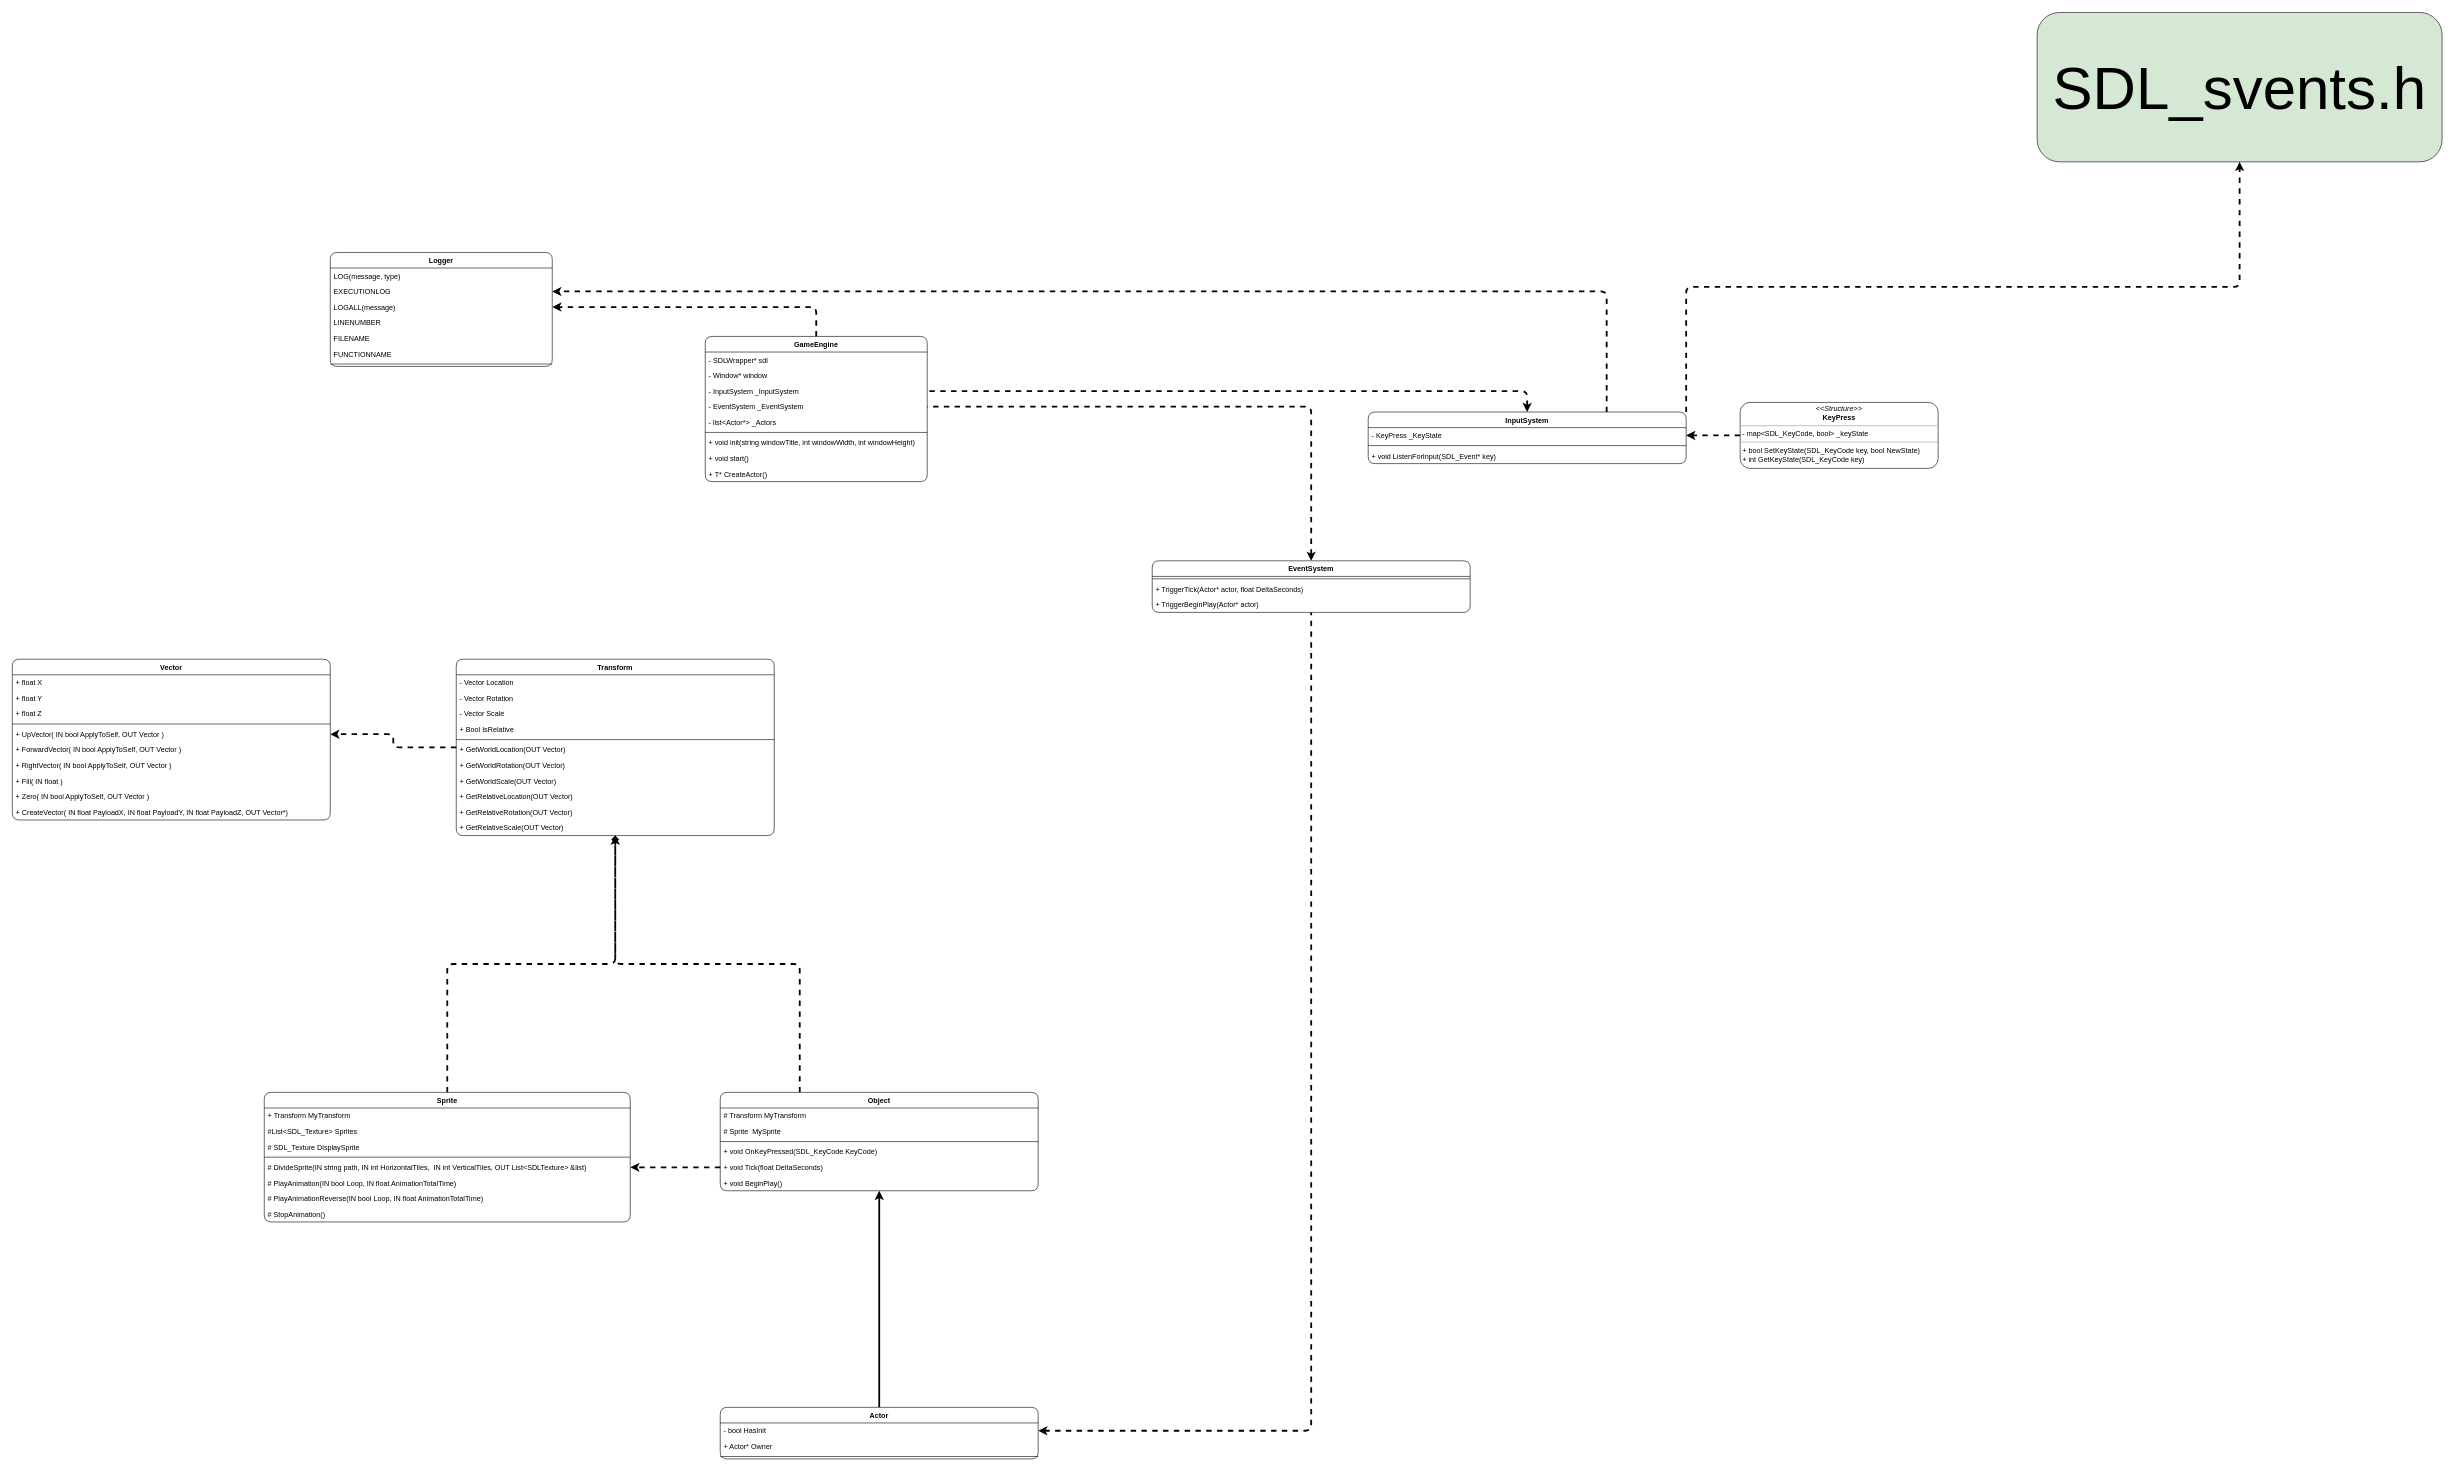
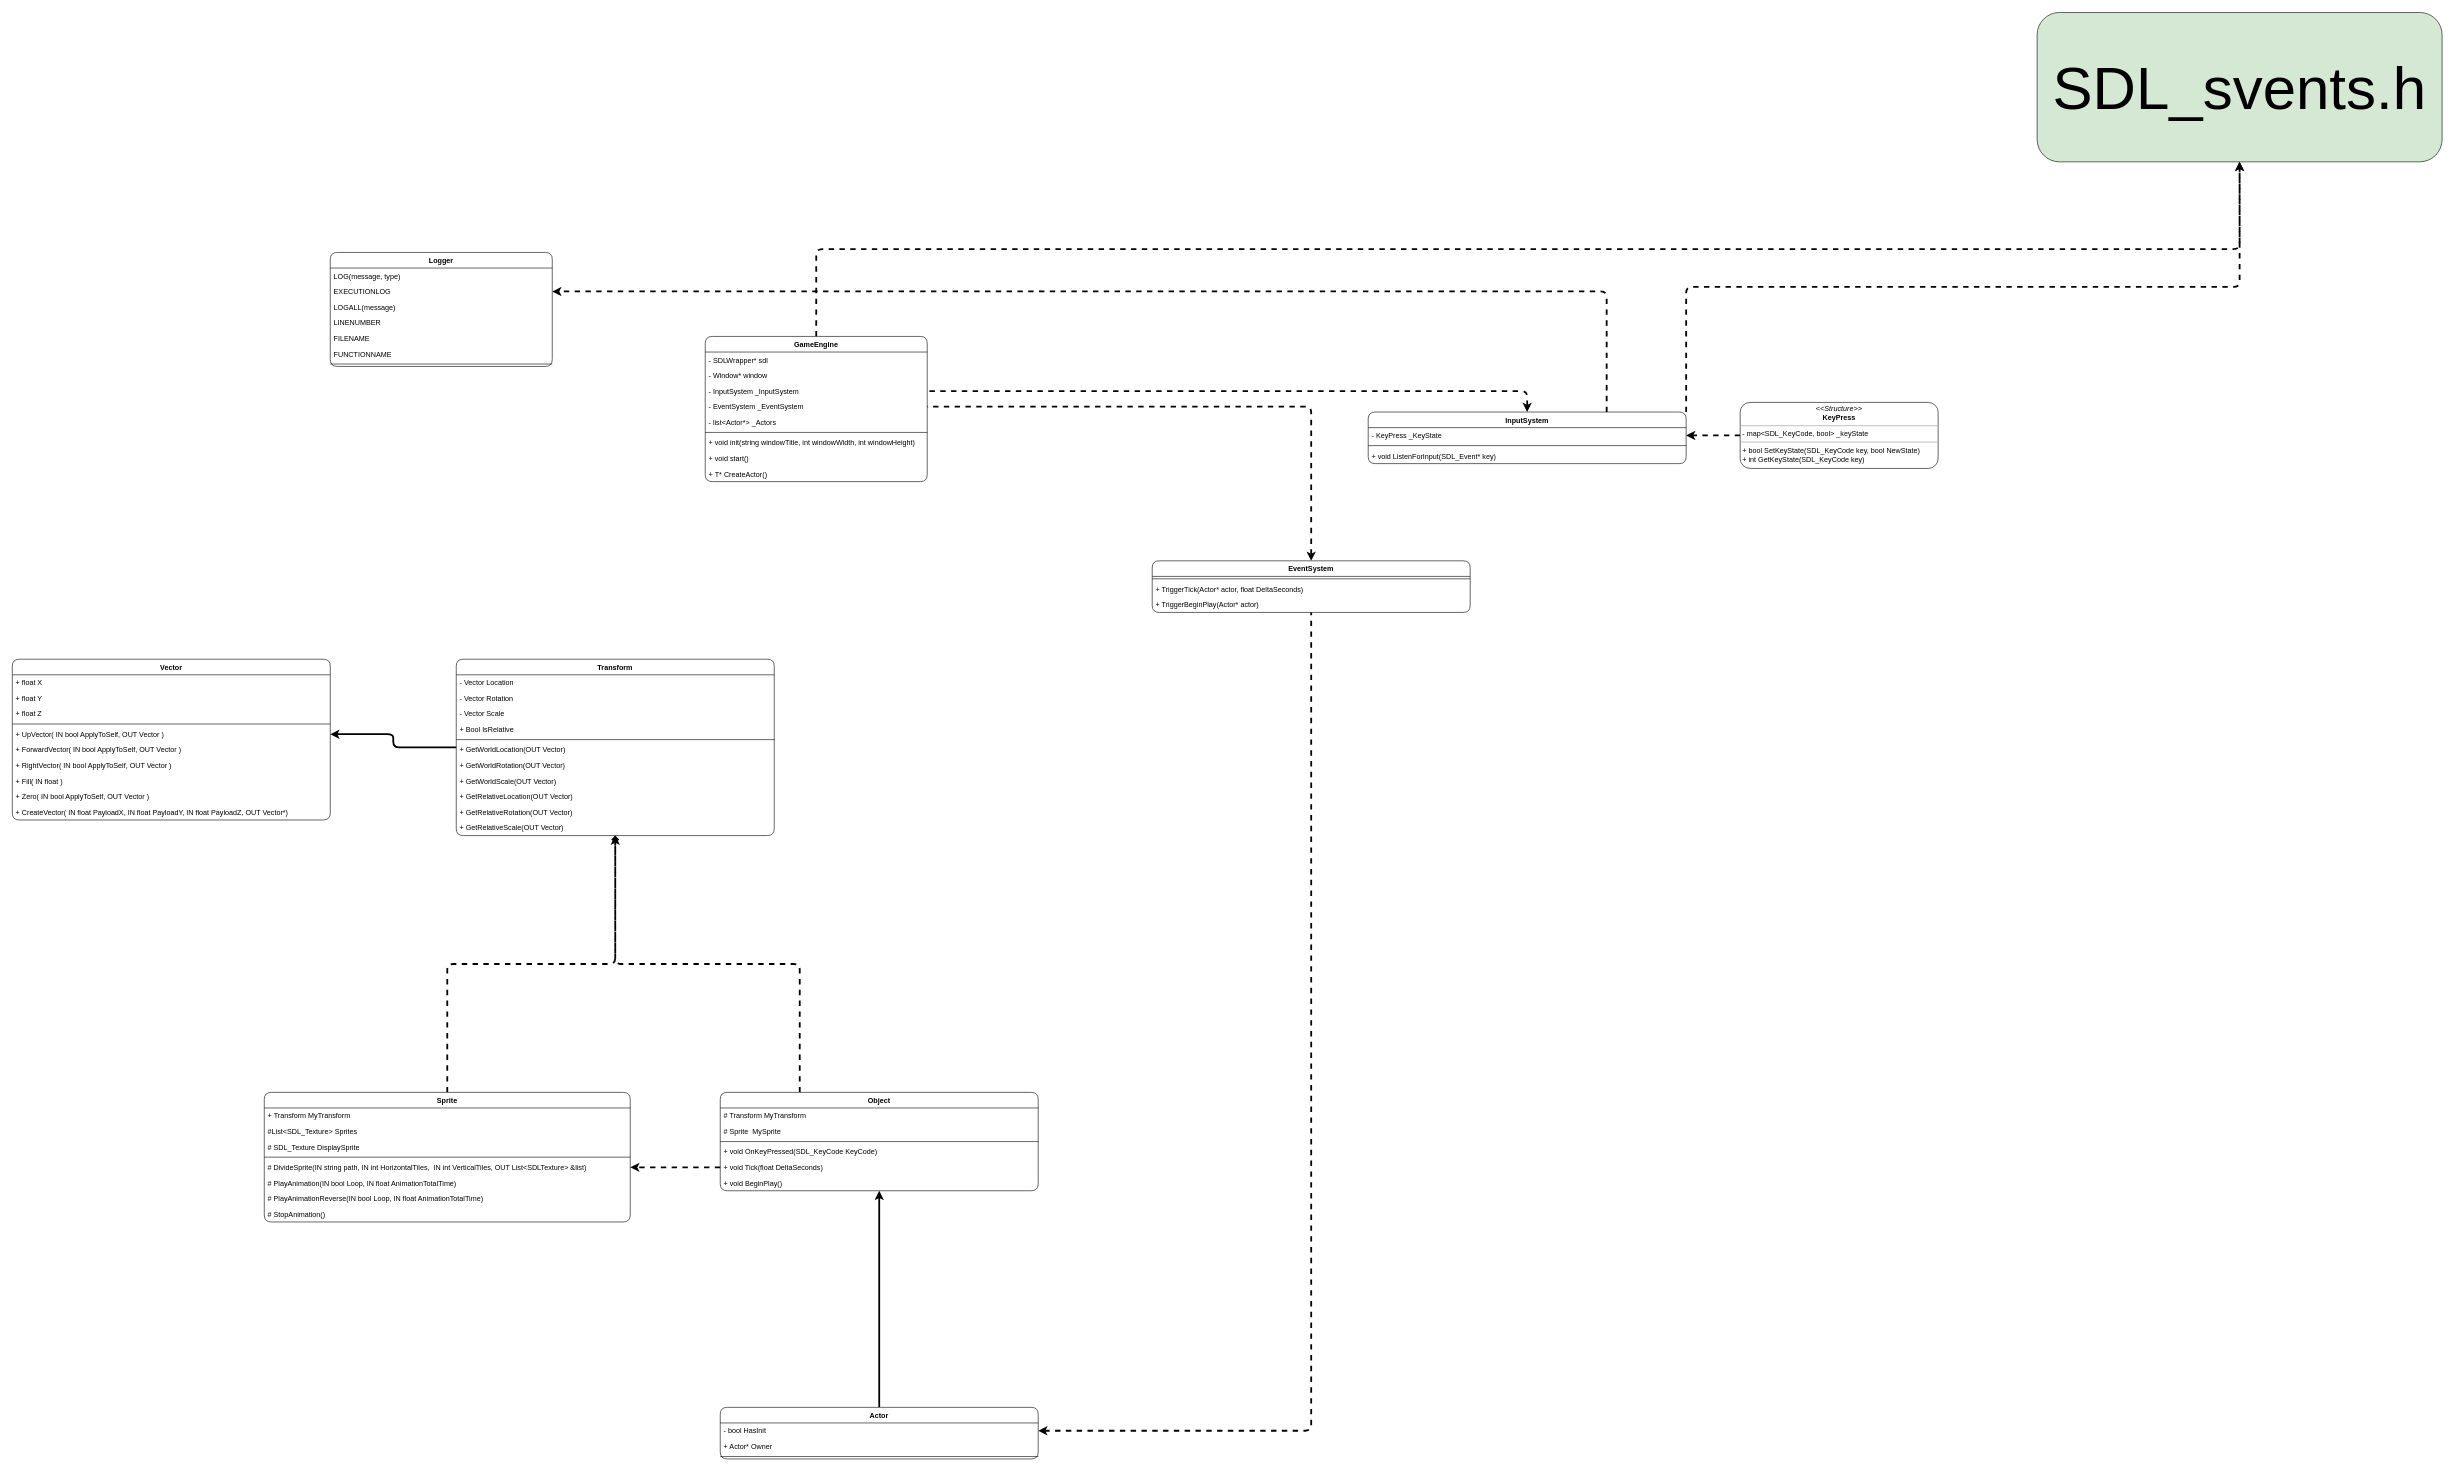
(686, 307) -> (1500, 249)
(393, 741) -> (393, 741)
